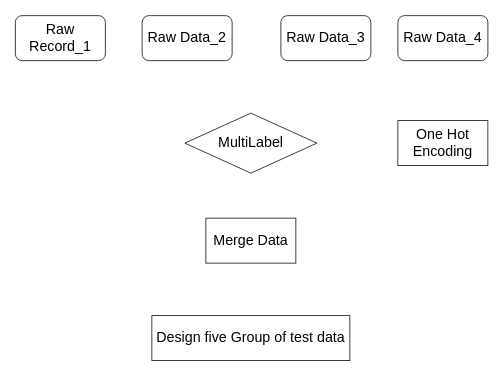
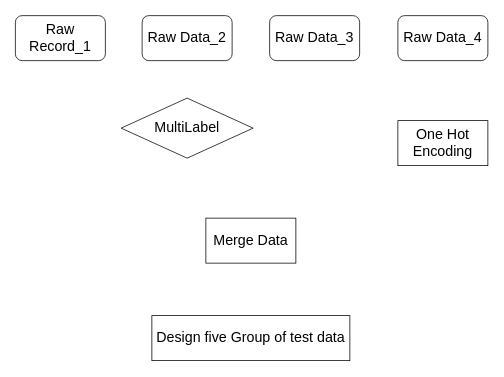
(326, 38) -> (315, 38)
(251, 143) -> (187, 128)
